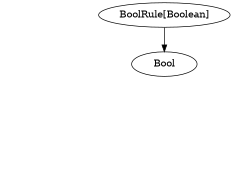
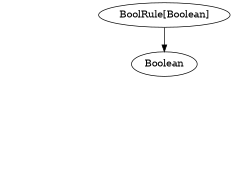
(164, 64) -> (164, 64)
